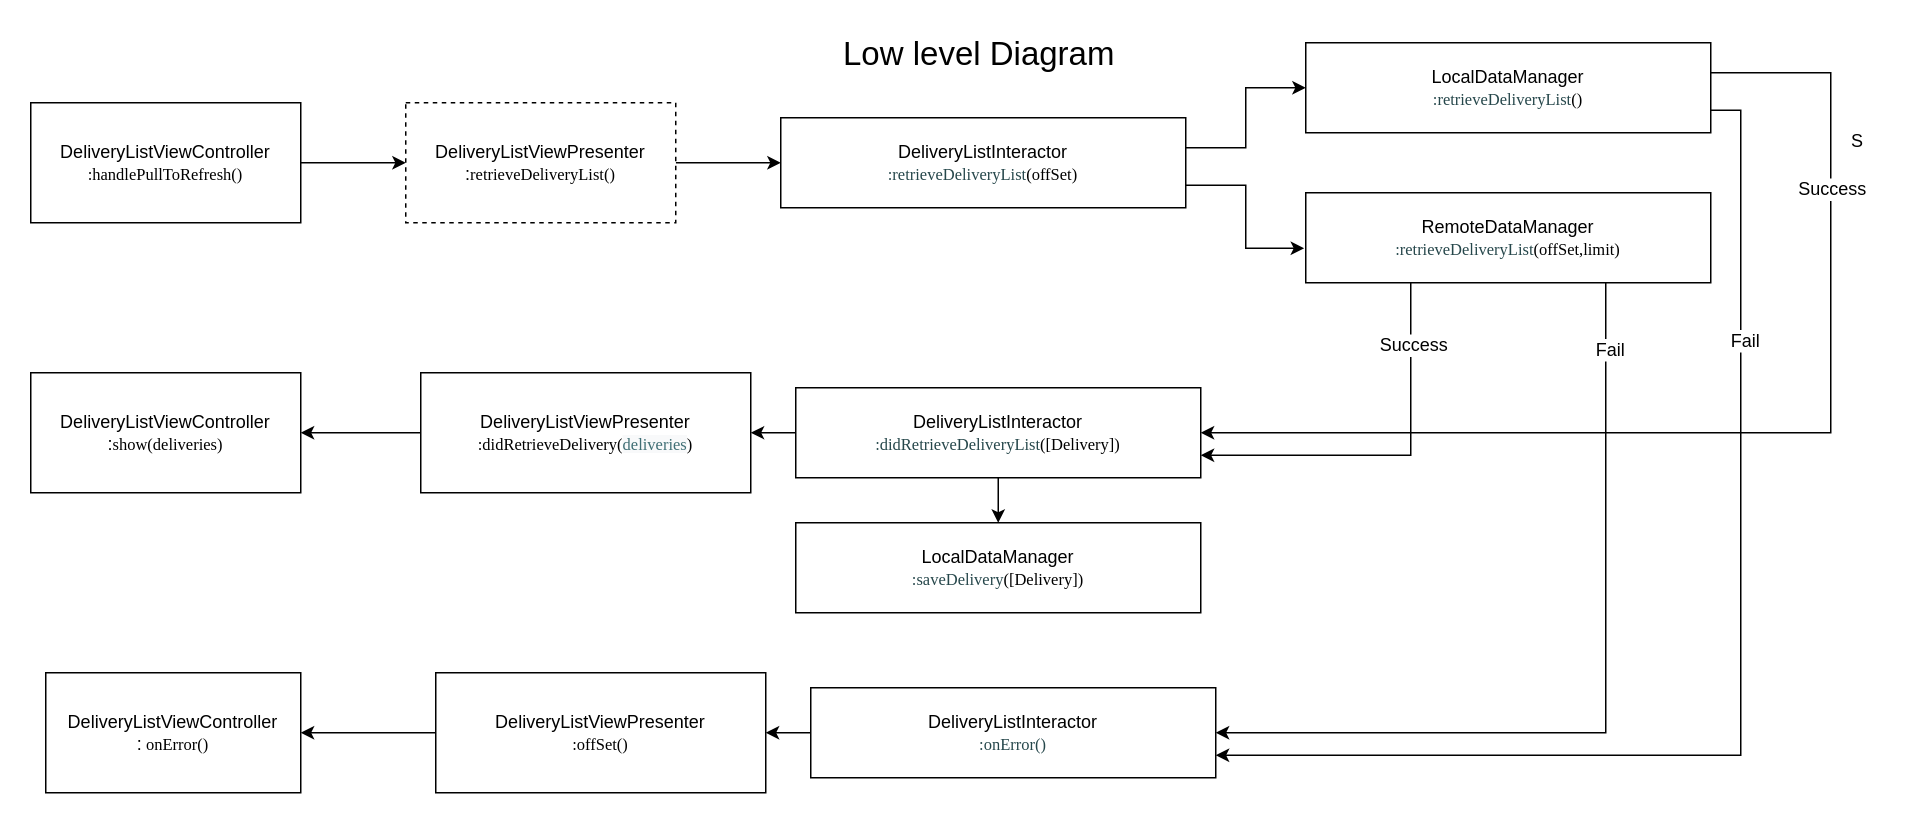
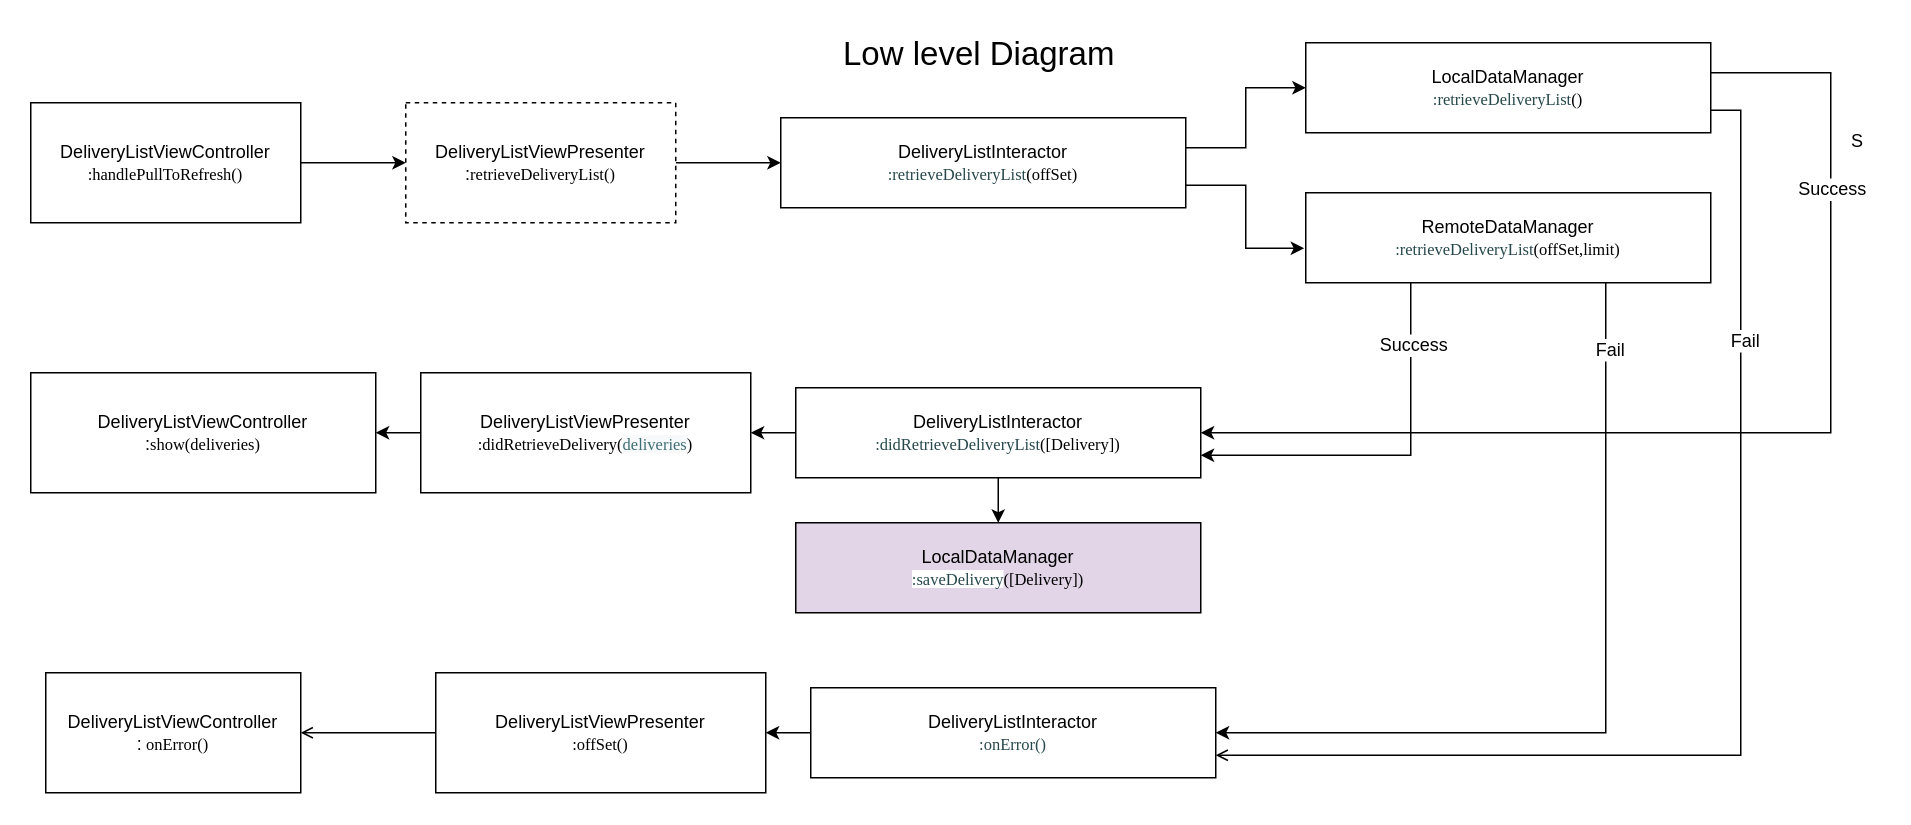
(166, 433) -> (203, 433)
(998, 568) -> (998, 568)
(312, 733) -> (309, 733)
(1227, 755) -> (1224, 755)
